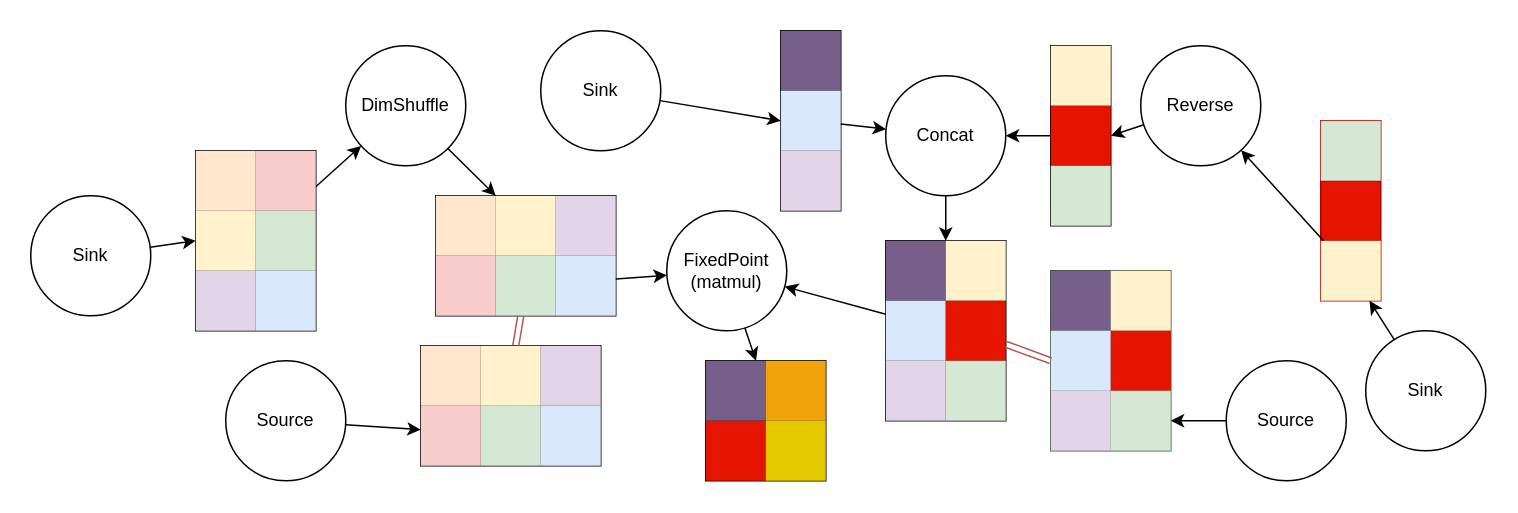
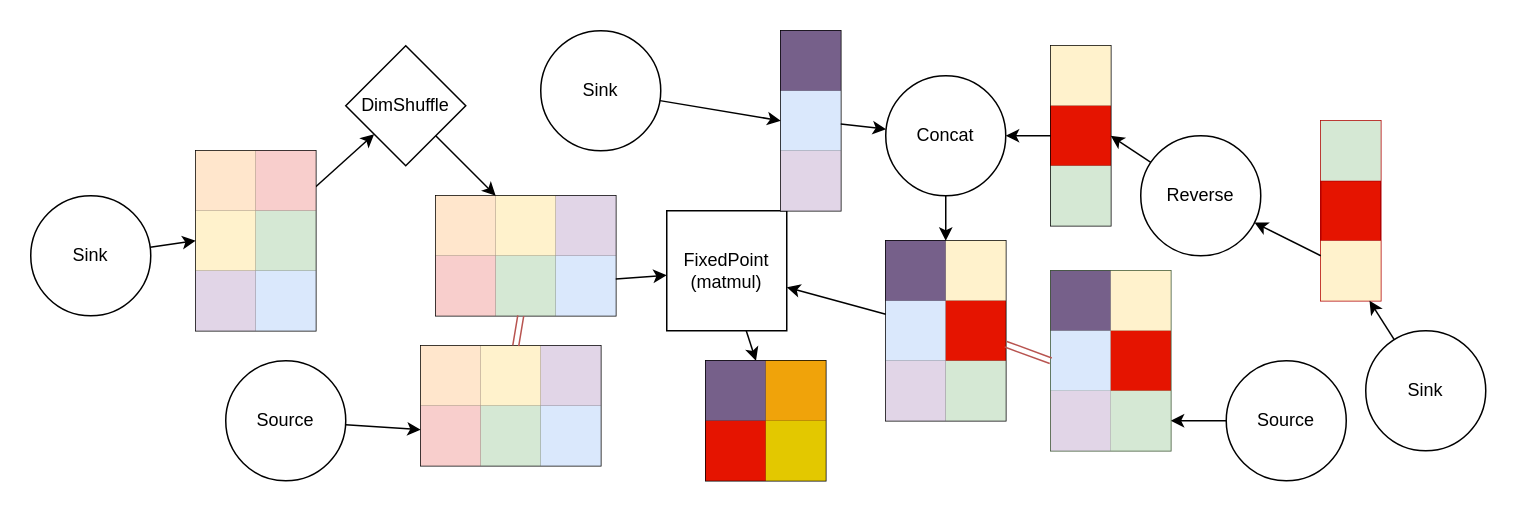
(406, 106) -> (406, 106)
(1201, 106) -> (1201, 196)
(727, 271) -> (727, 271)
